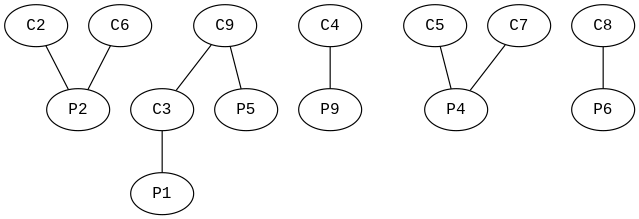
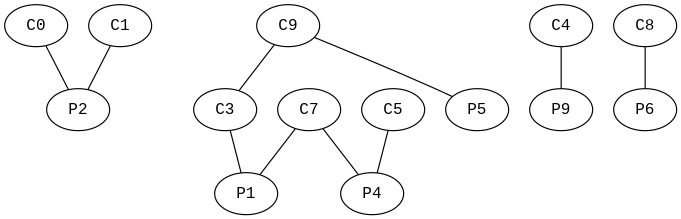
(36, 26) -> (36, 26)
(120, 26) -> (120, 26)
none -> (278, 152)
